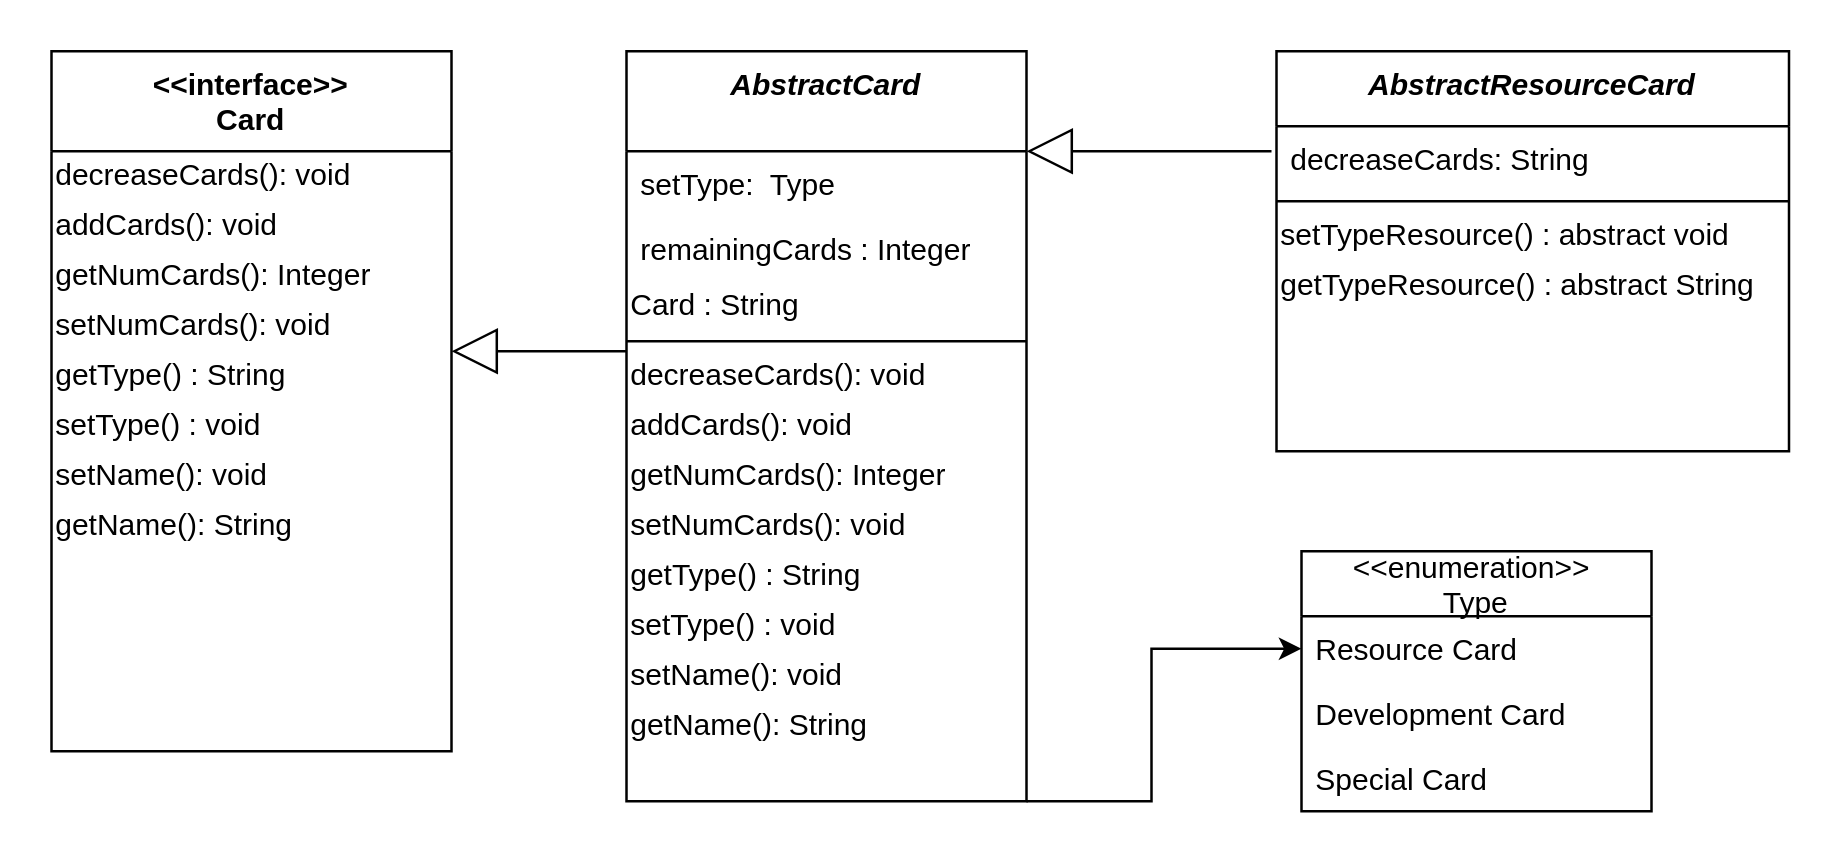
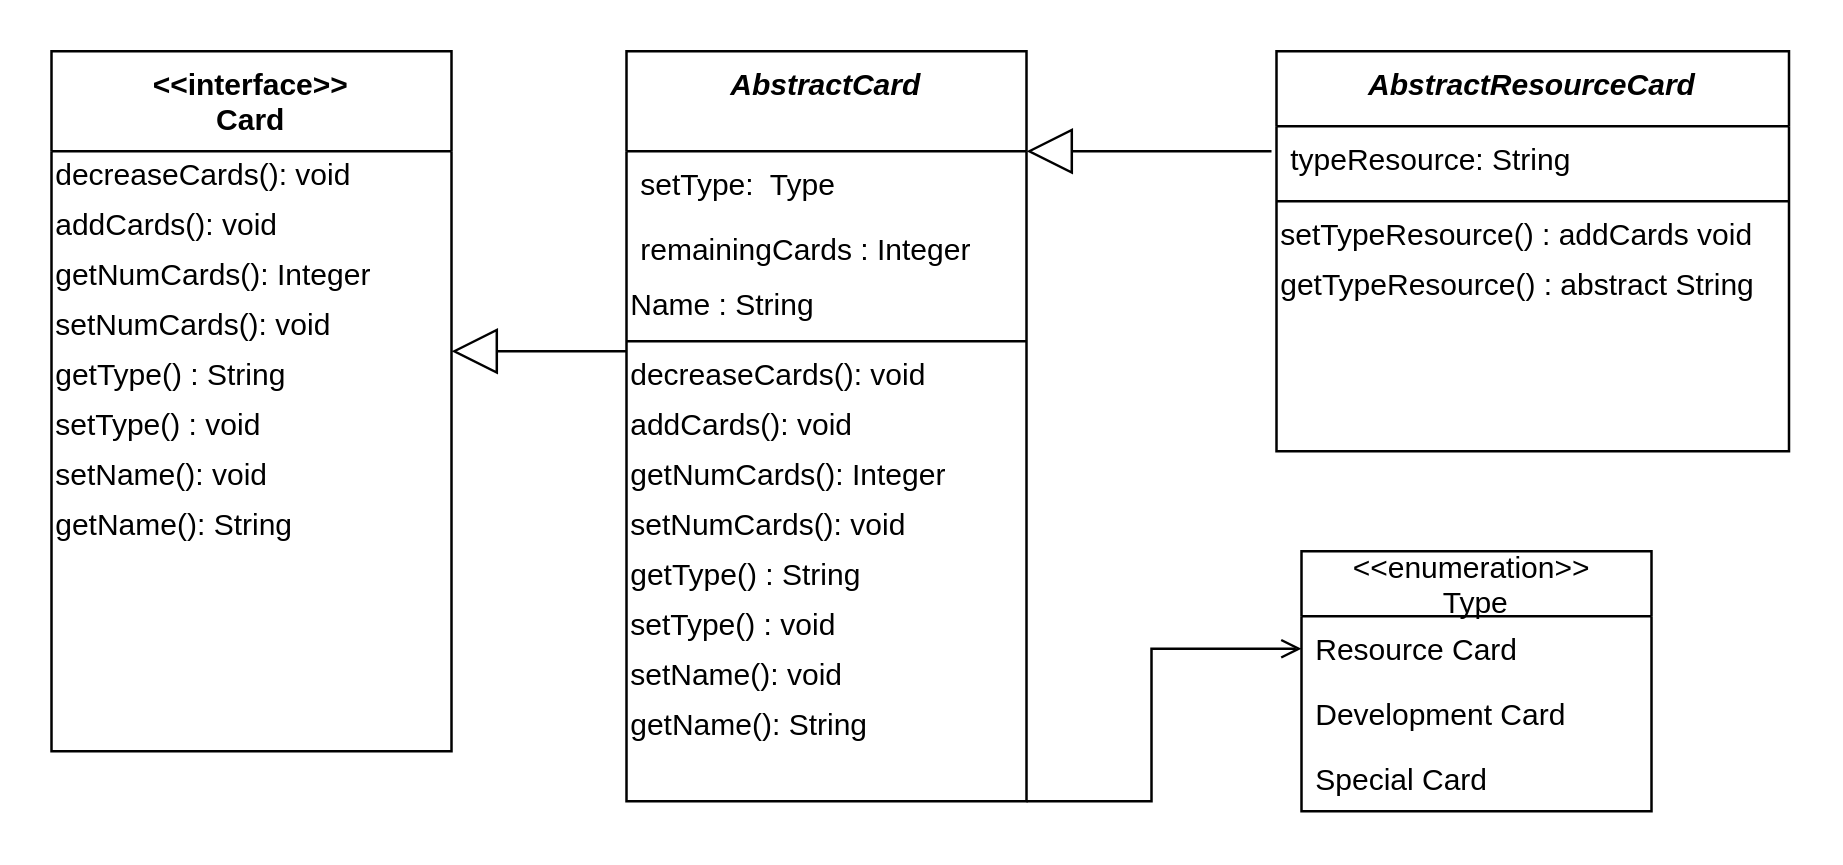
(1455, 160) -> (1446, 160)
(1539, 236) -> (1539, 236)
(725, 306) -> (725, 306)
(1283, 649) -> (1287, 649)
